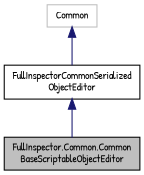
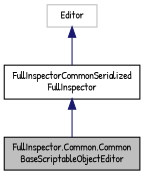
(72, 16) -> (72, 16)
(72, 82) -> (72, 82)
